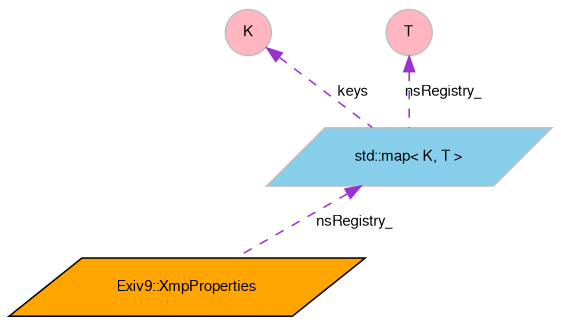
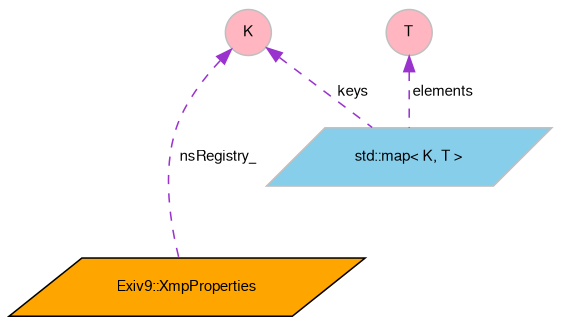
(442, 92) -> (442, 92)
(291, 226) -> (171, 153)
